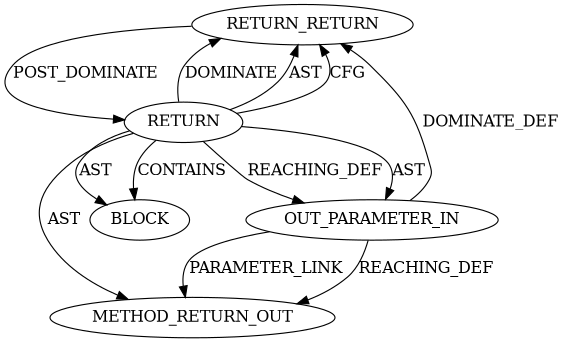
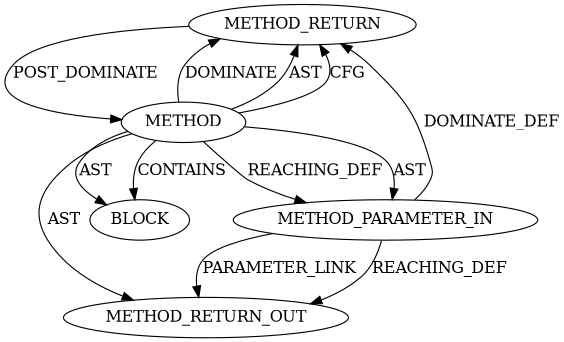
(302, 25) -> (302, 25)
(184, 122) -> (184, 122)
(372, 220) -> (386, 220)
